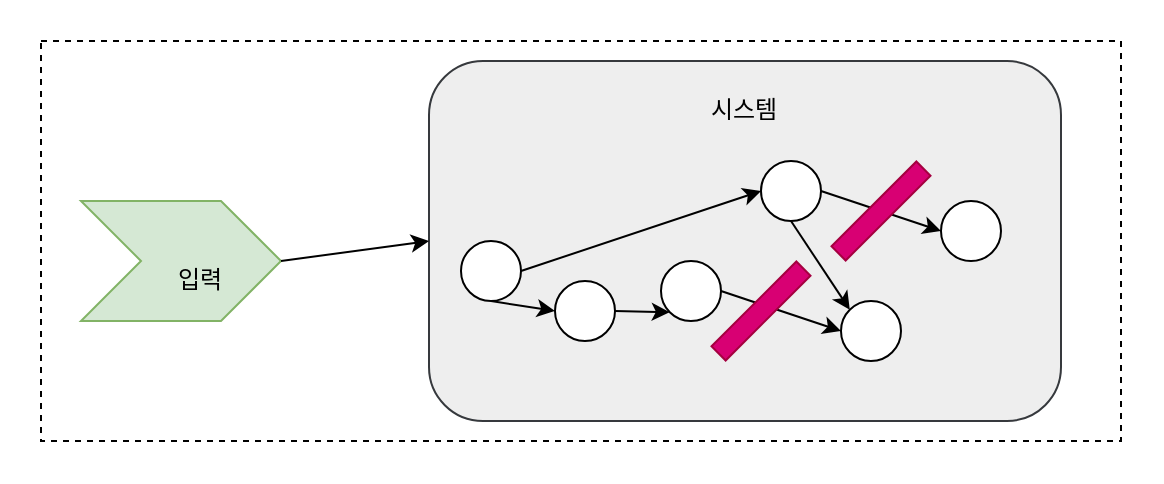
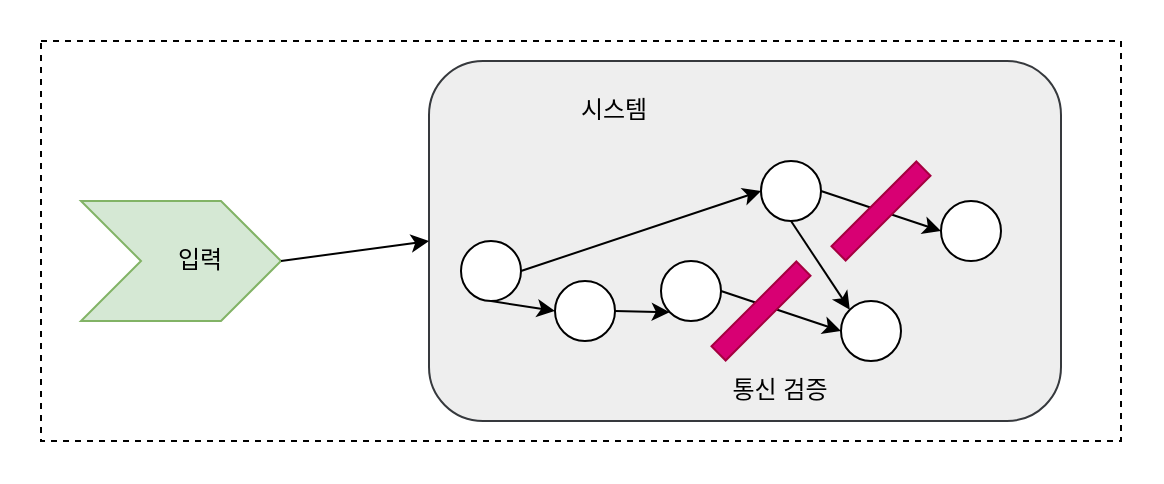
(745, 111) -> (615, 111)
(201, 281) -> (201, 261)
none -> (781, 391)
